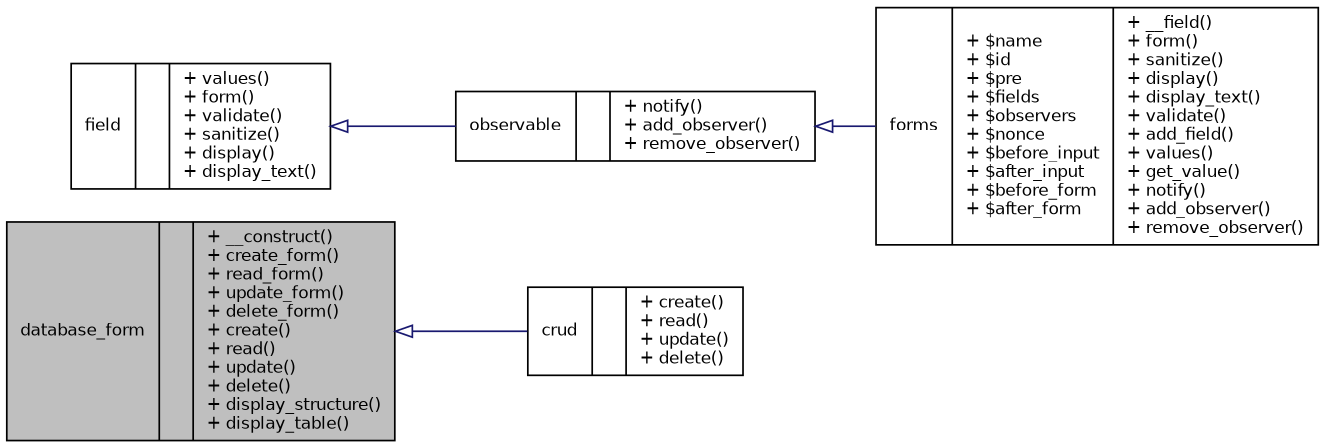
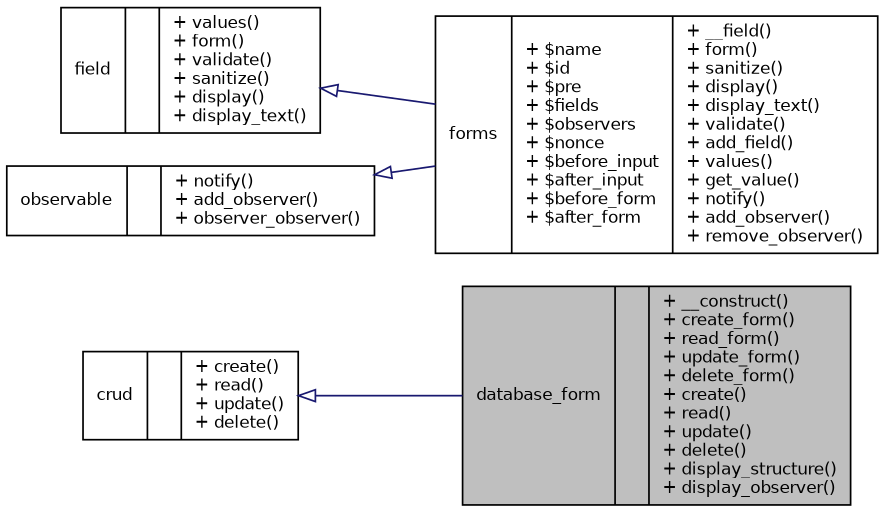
(402, 126) -> (387, 97)
(713, 144) -> (268, 219)
(470, 331) -> (389, 396)
(279, 424) -> (750, 488)
